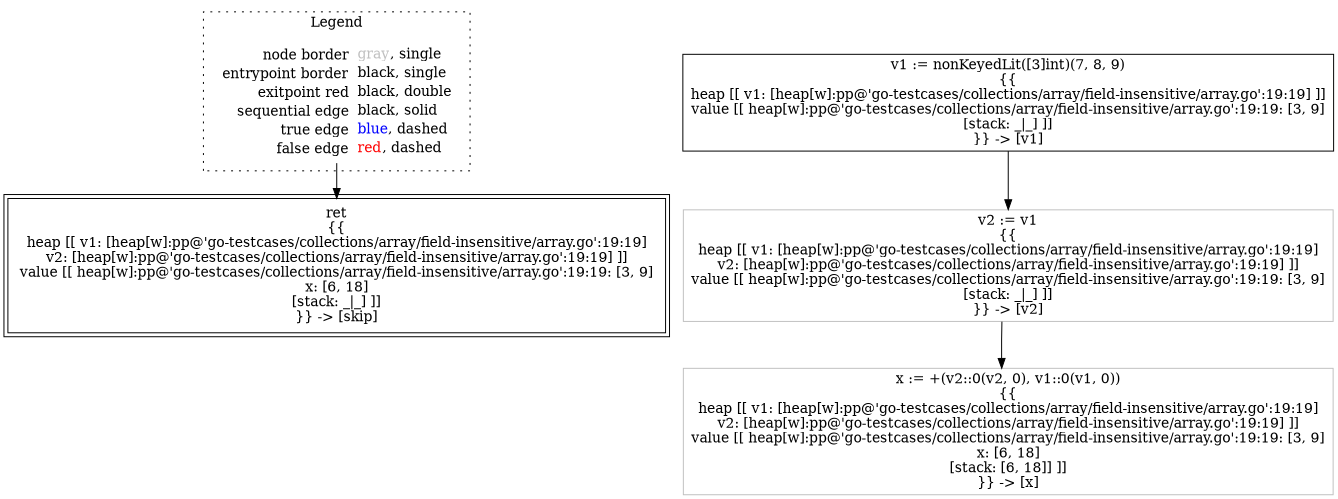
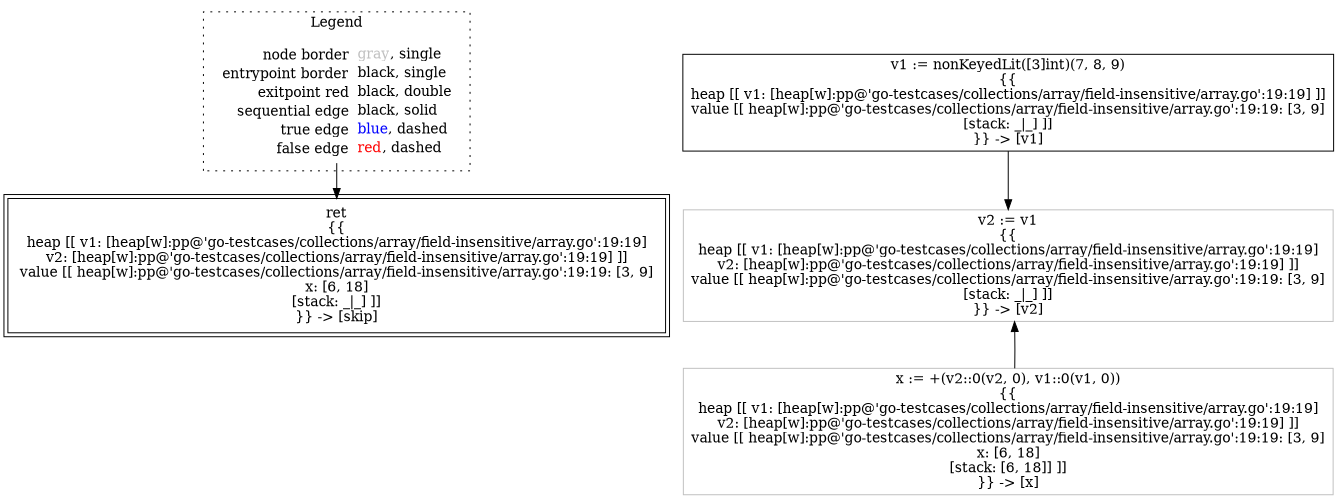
(1002, 340) -> (1015, 350)
